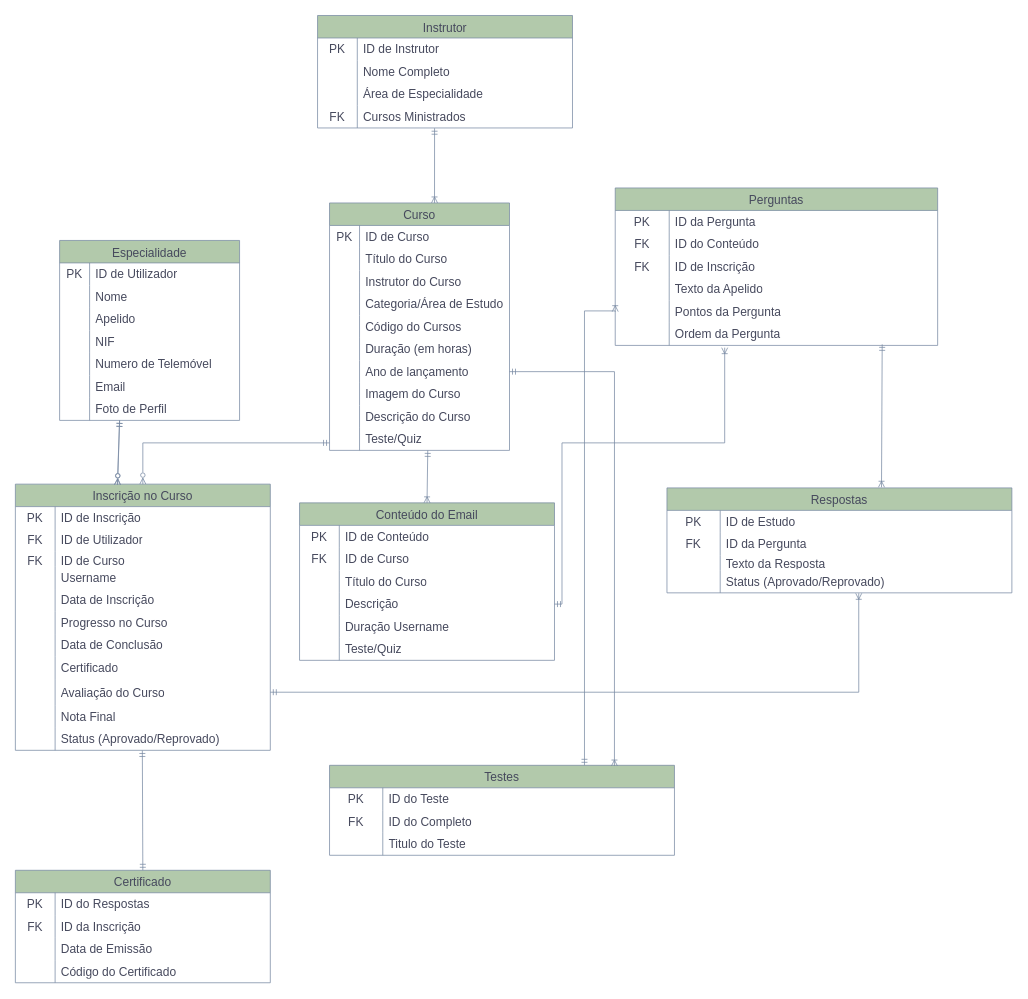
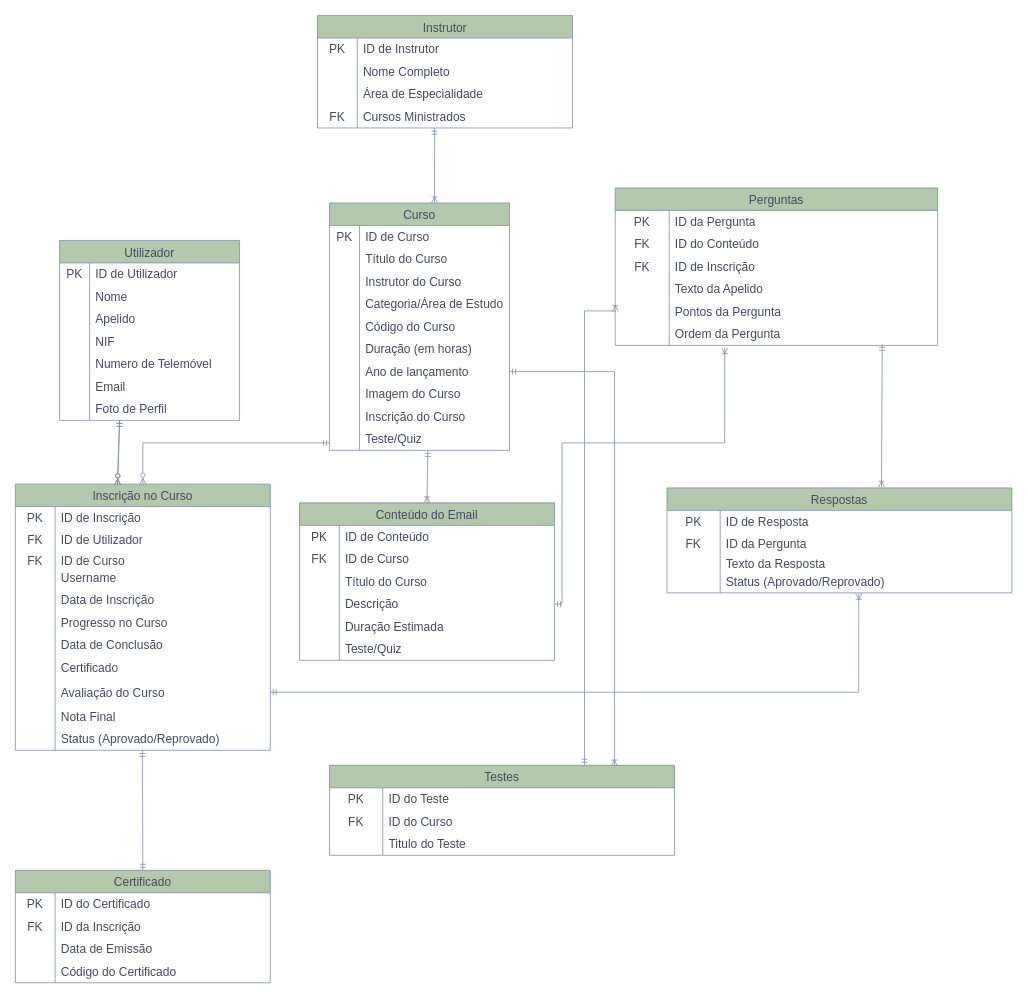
(149, 253) -> (149, 253)
(415, 327) -> (411, 327)
(421, 417) -> (421, 417)
(764, 522) -> (770, 522)
(398, 627) -> (396, 627)
(431, 822) -> (423, 822)
(108, 904) -> (112, 904)
